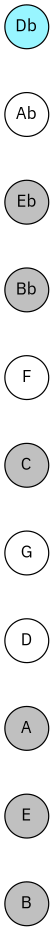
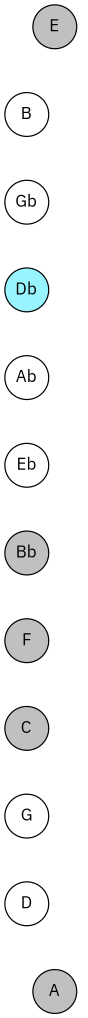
none -> (27, 202)
(27, 202) -> (27, 465)
(27, 378) -> (27, 641)
(27, 904) -> (27, 114)
